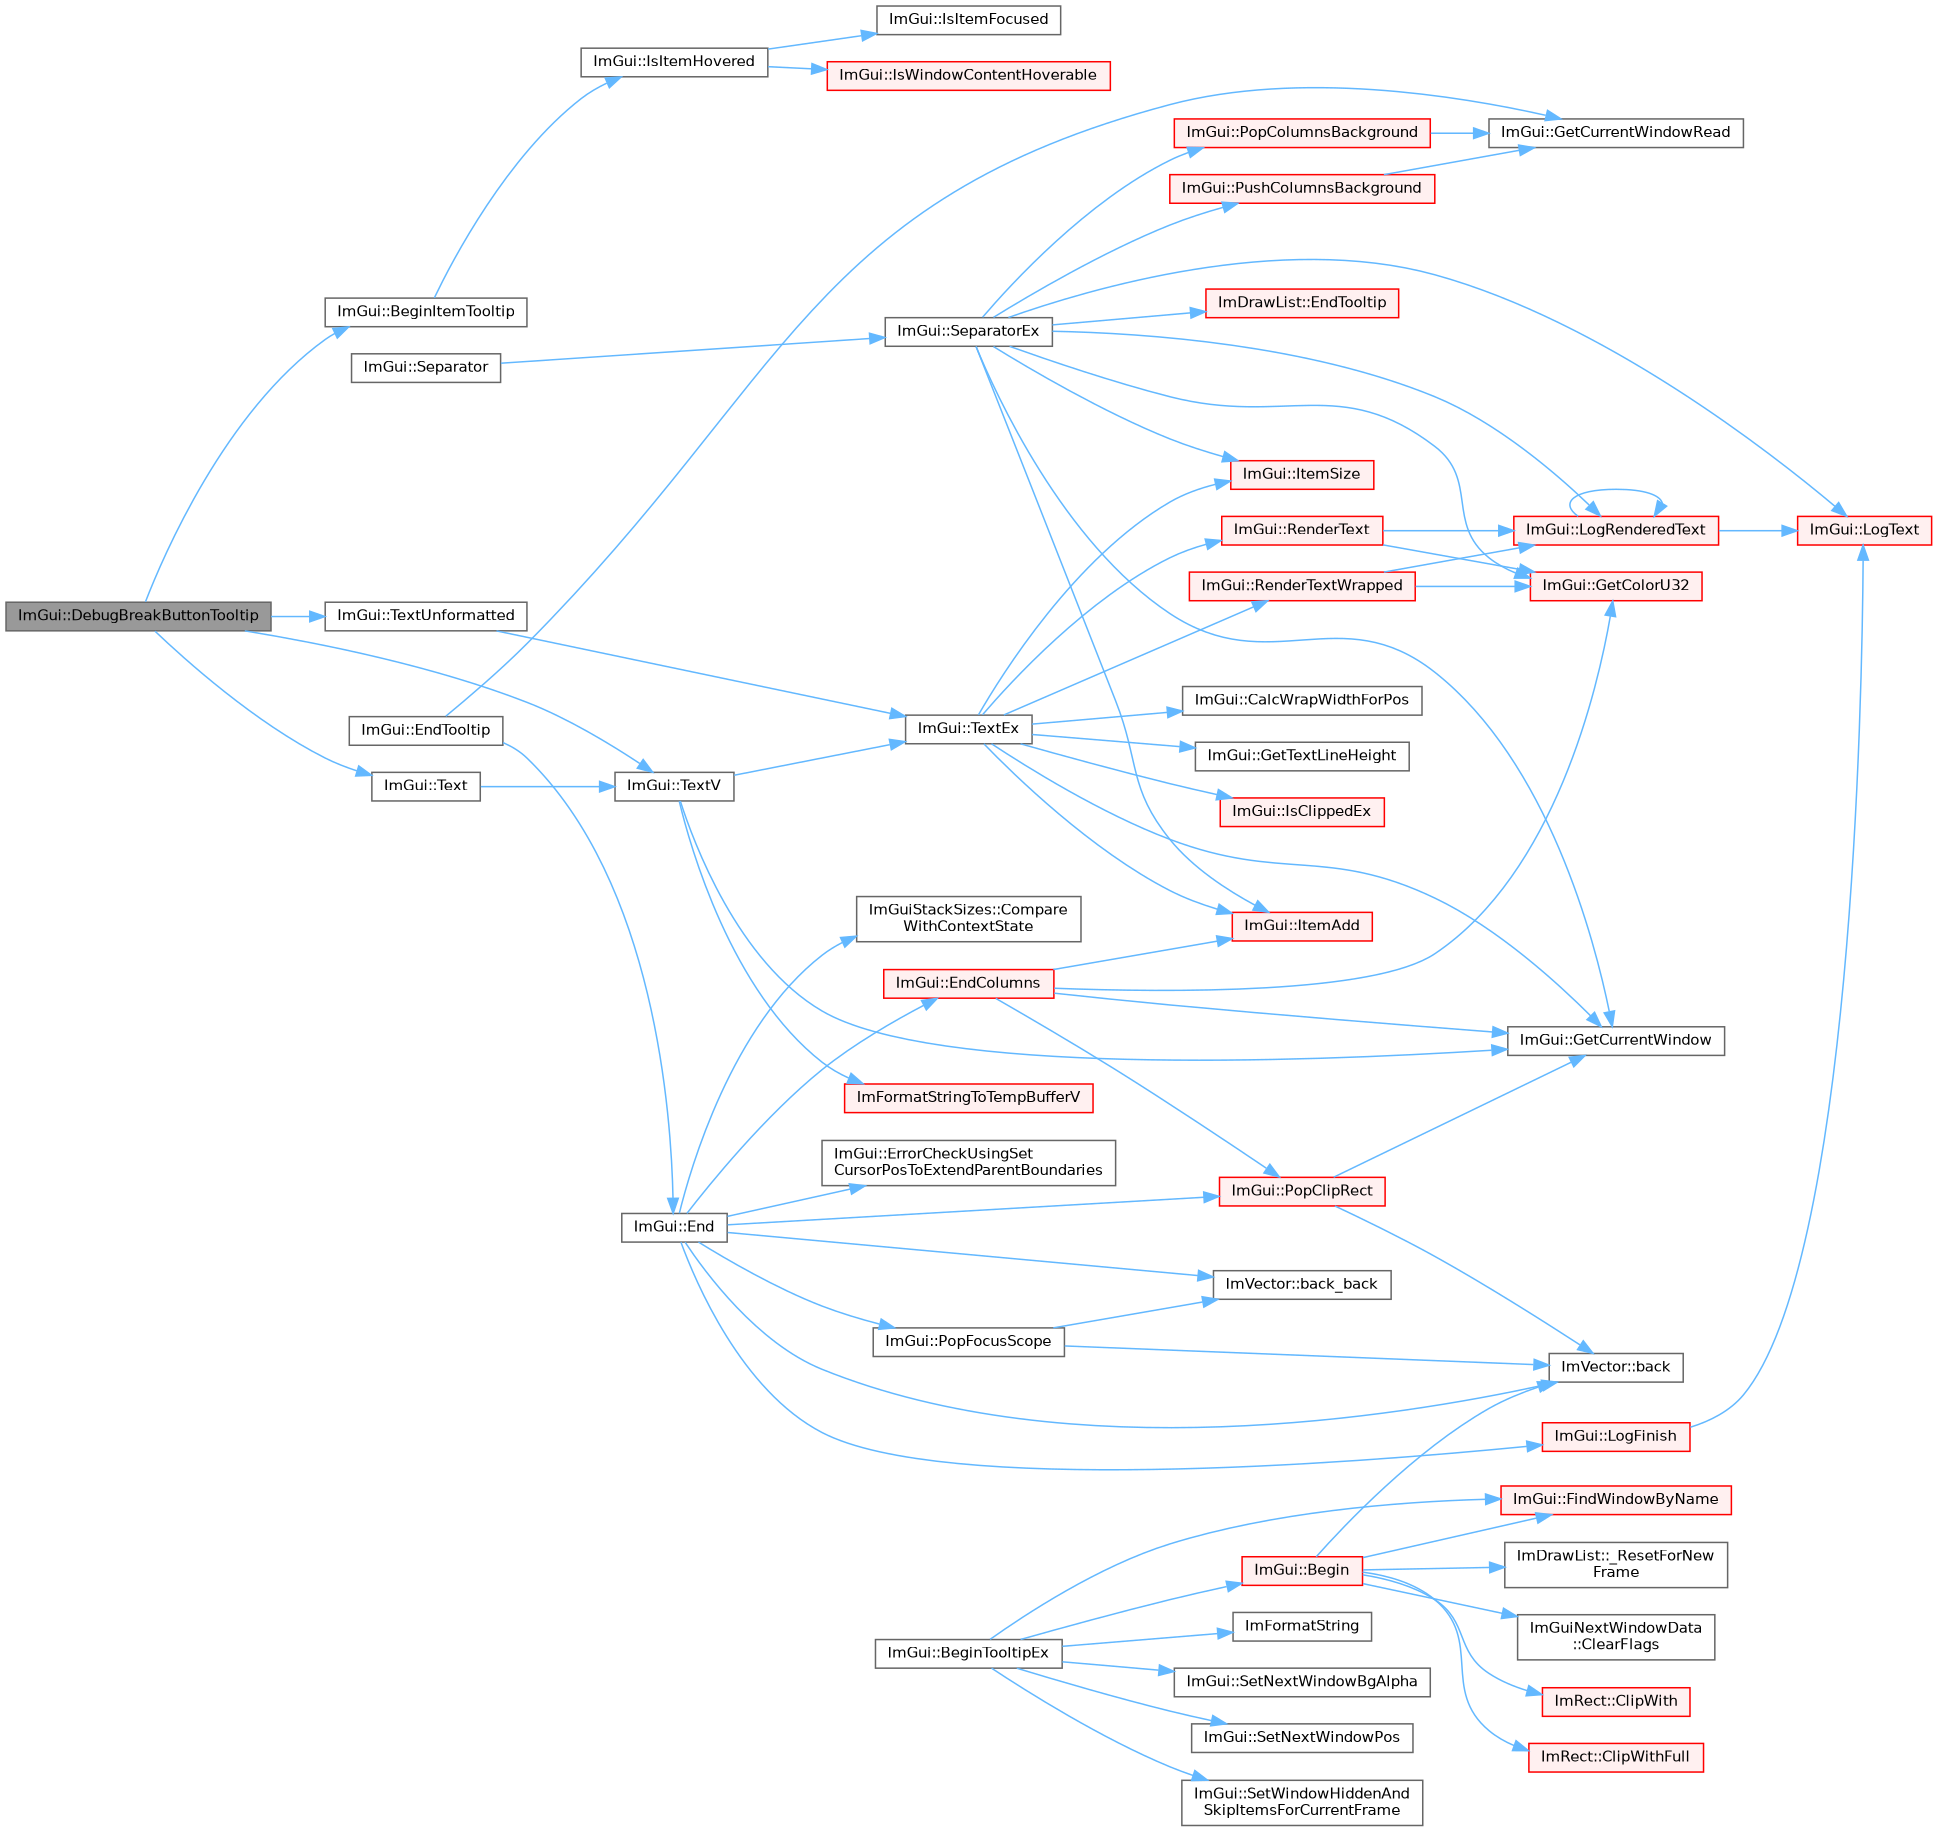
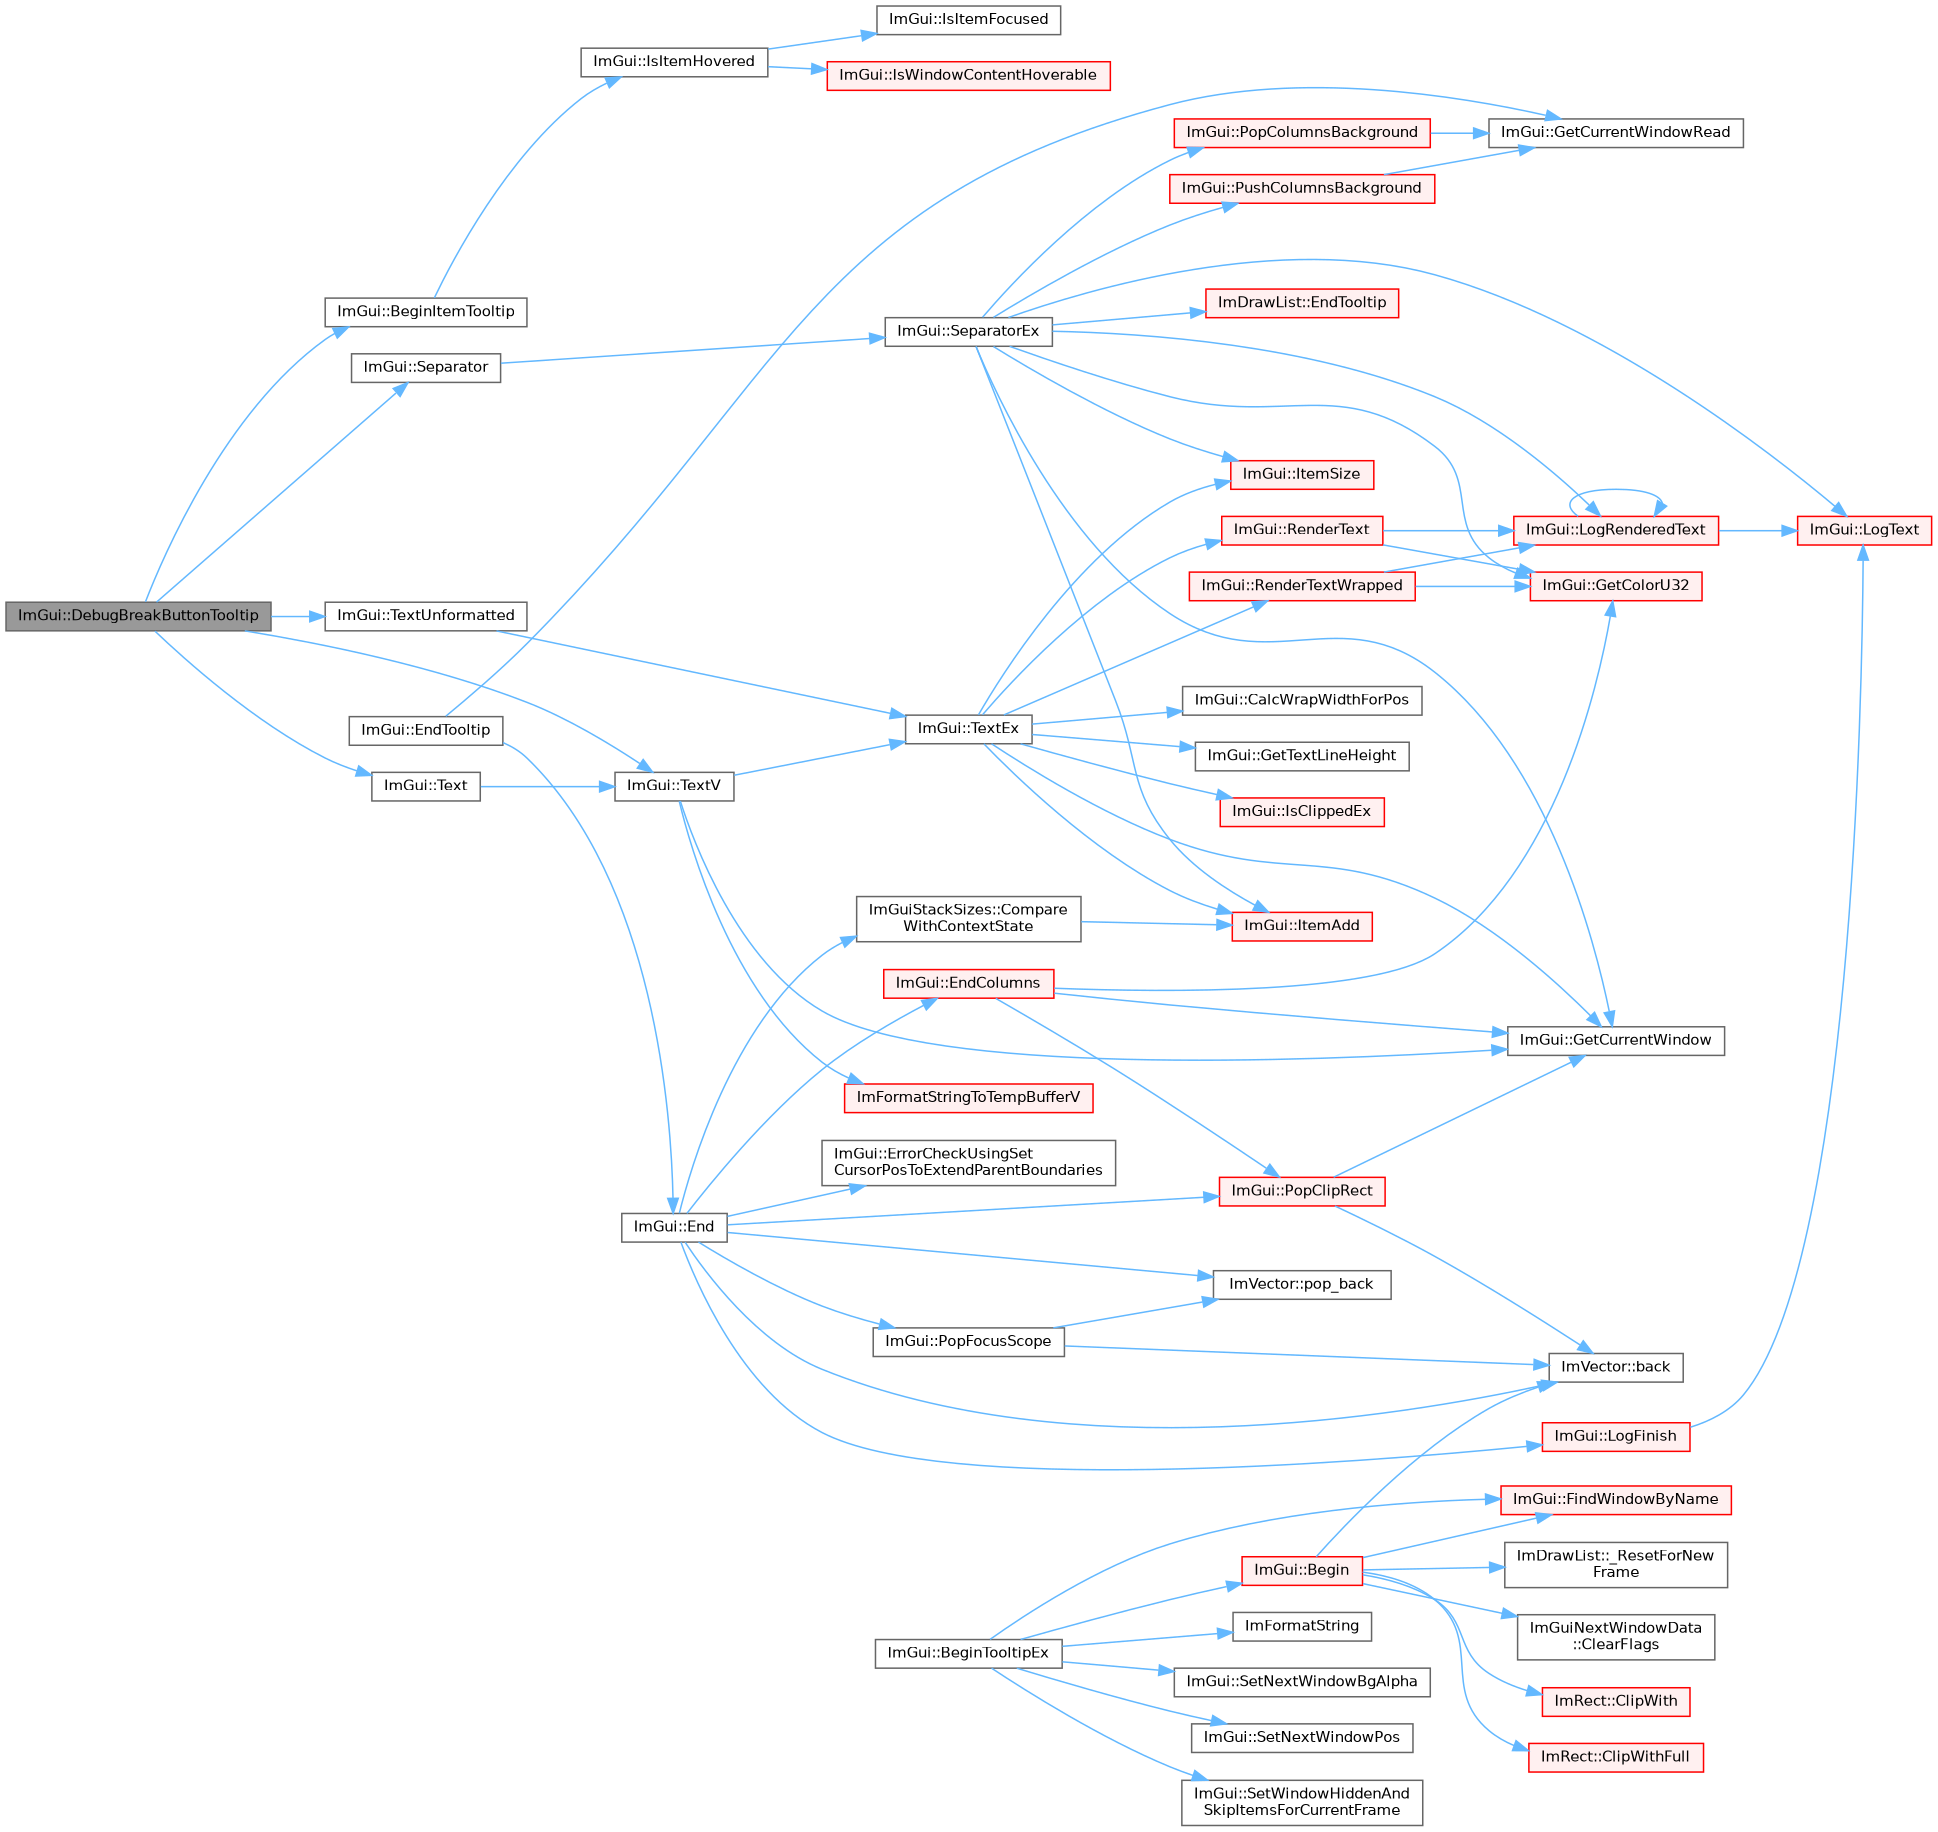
none -> (276, 498)
(1135, 955) -> (1149, 923)
(1302, 1285) -> (1302, 1285)
